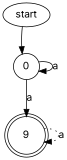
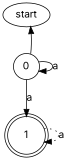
(22, 37) -> (31, 44)
(26, 135) -> (26, 135)
